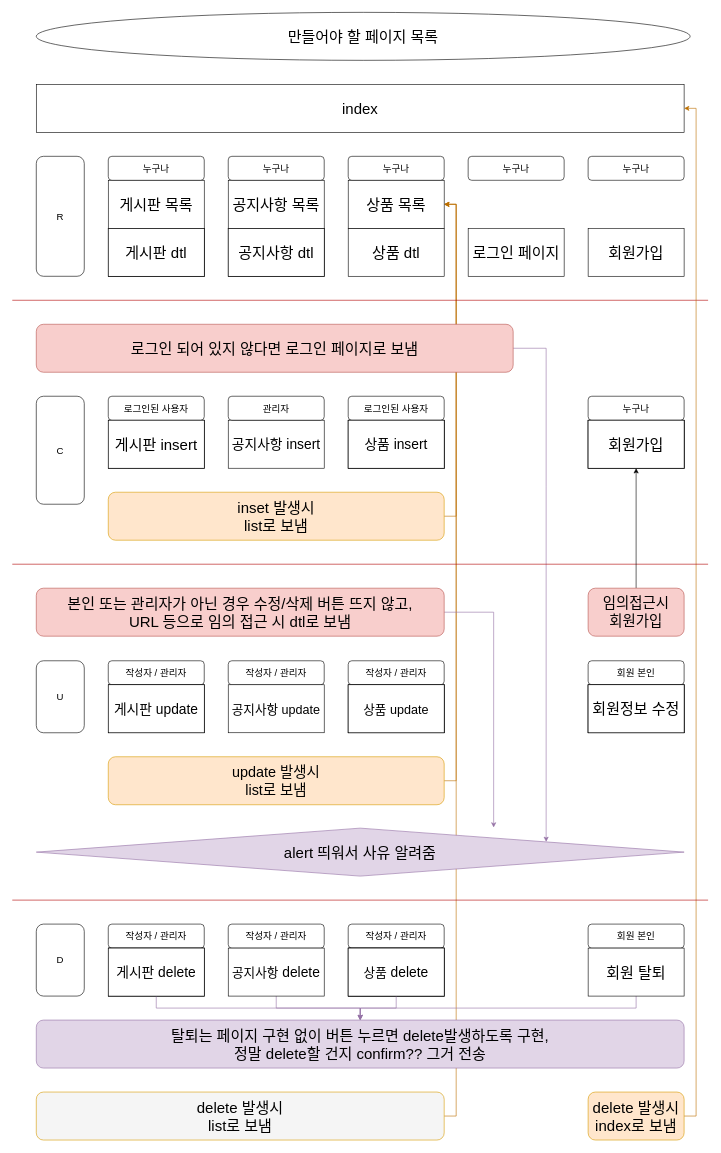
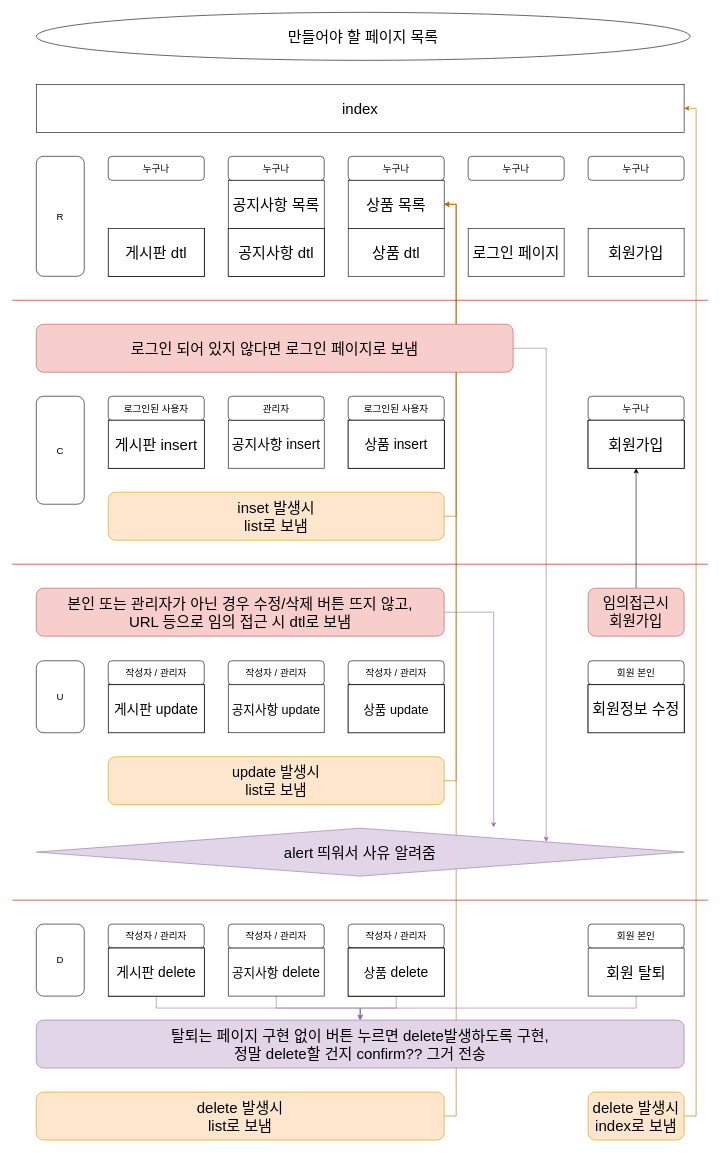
(156, 204) -> none
(240, 1116) -> (240, 1116)
